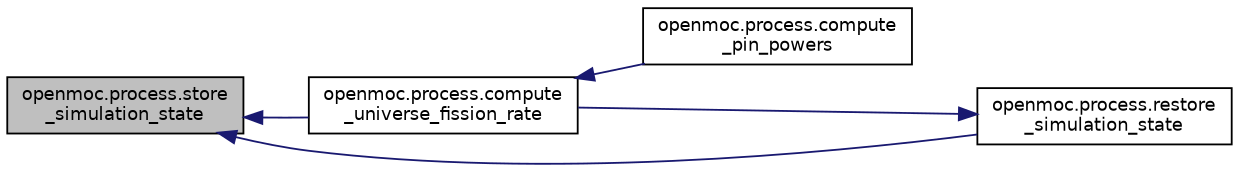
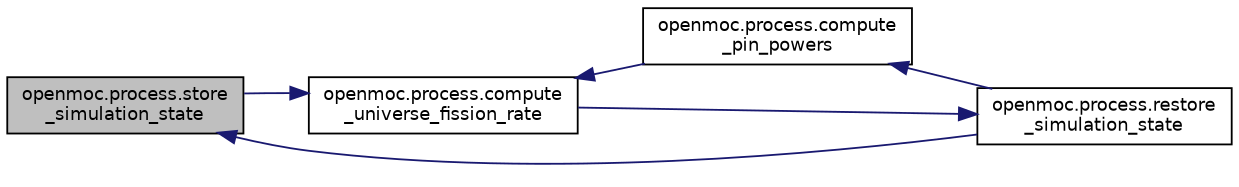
none -> (950, 79)
(286, 118) -> (267, 93)
